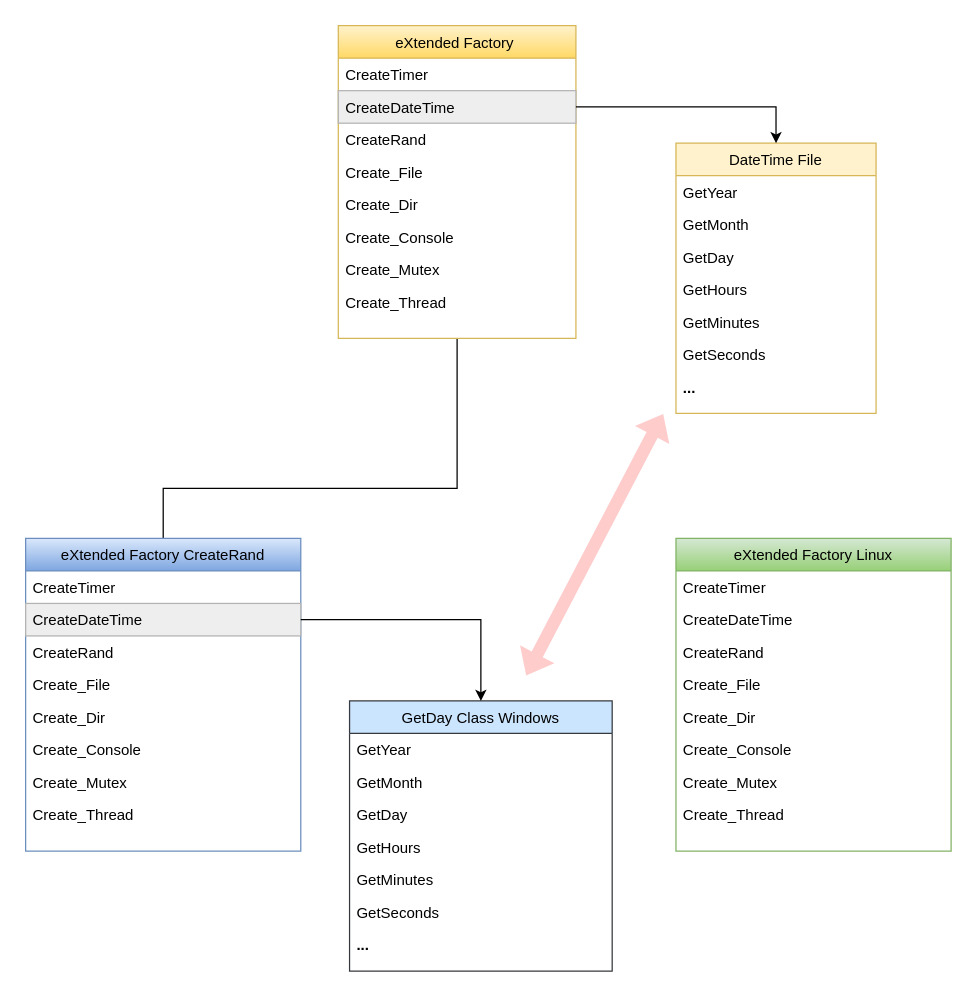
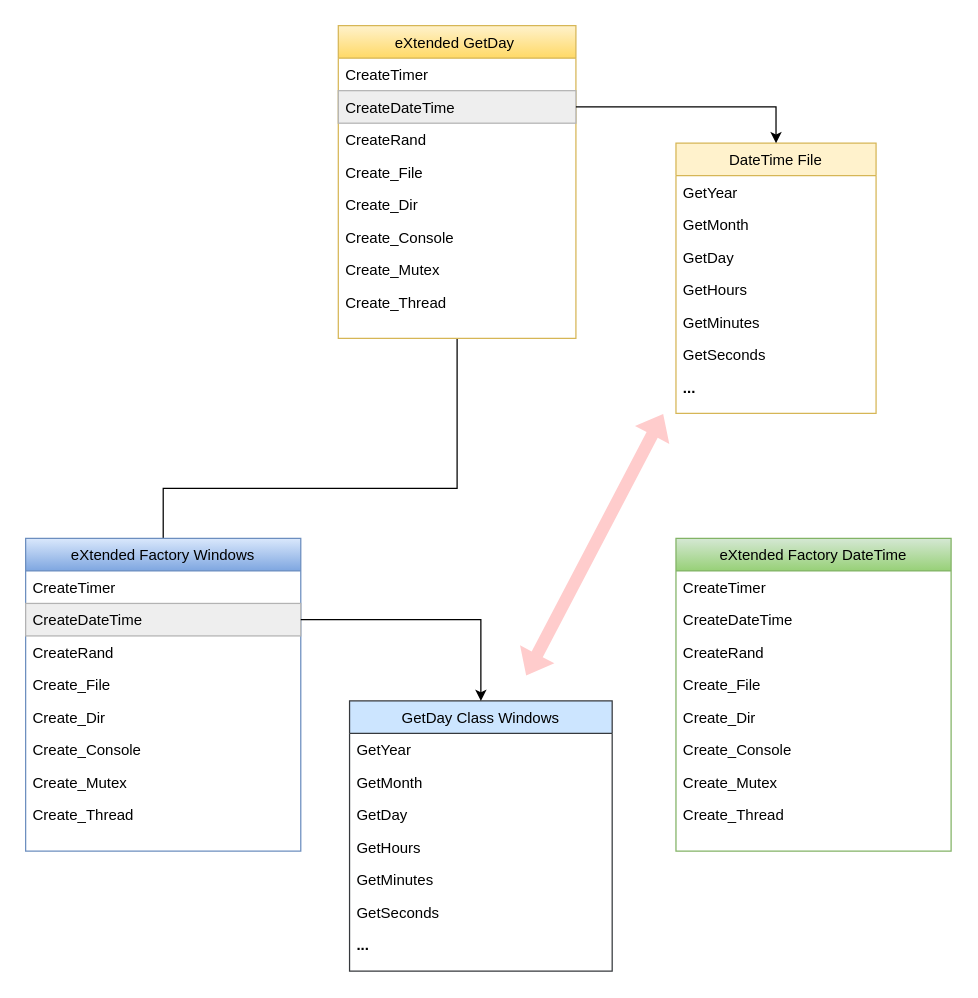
(456, 43) -> (456, 43)
(163, 555) -> (163, 555)
(813, 555) -> (813, 555)
